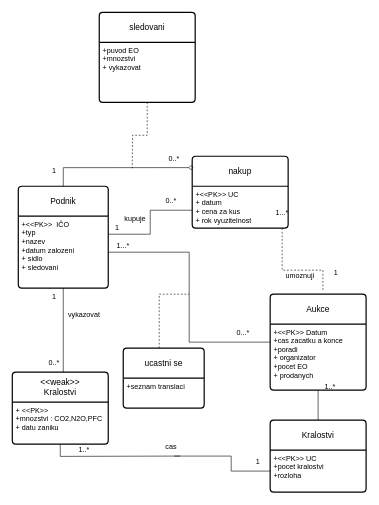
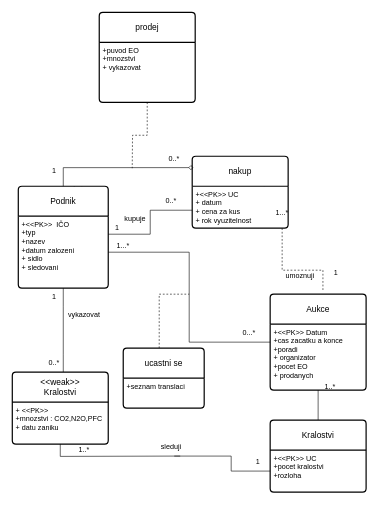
(147, 27) -> (147, 27)
(243, 333) -> (249, 333)
(171, 447) -> (171, 447)
